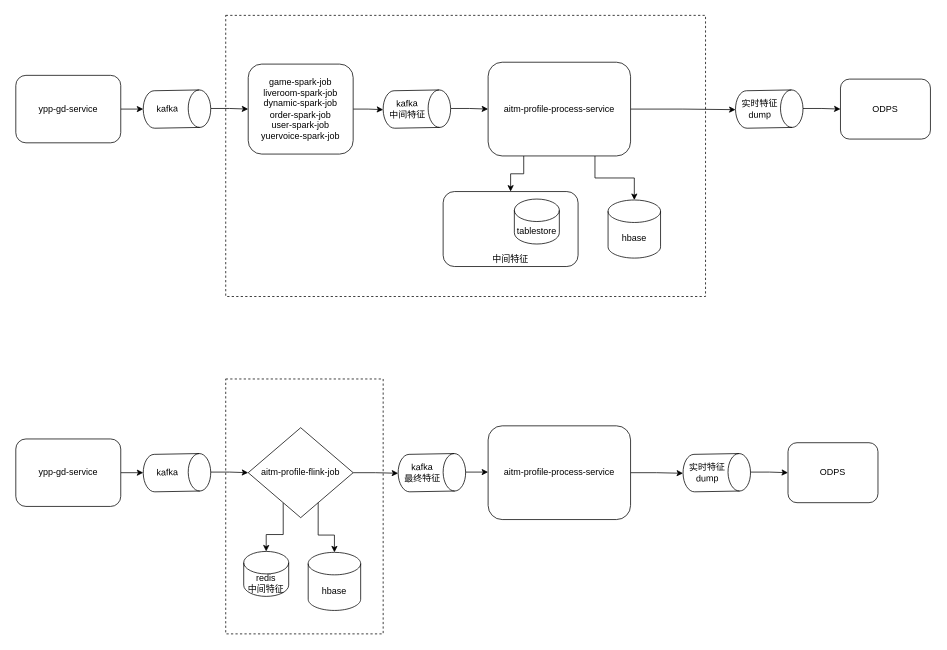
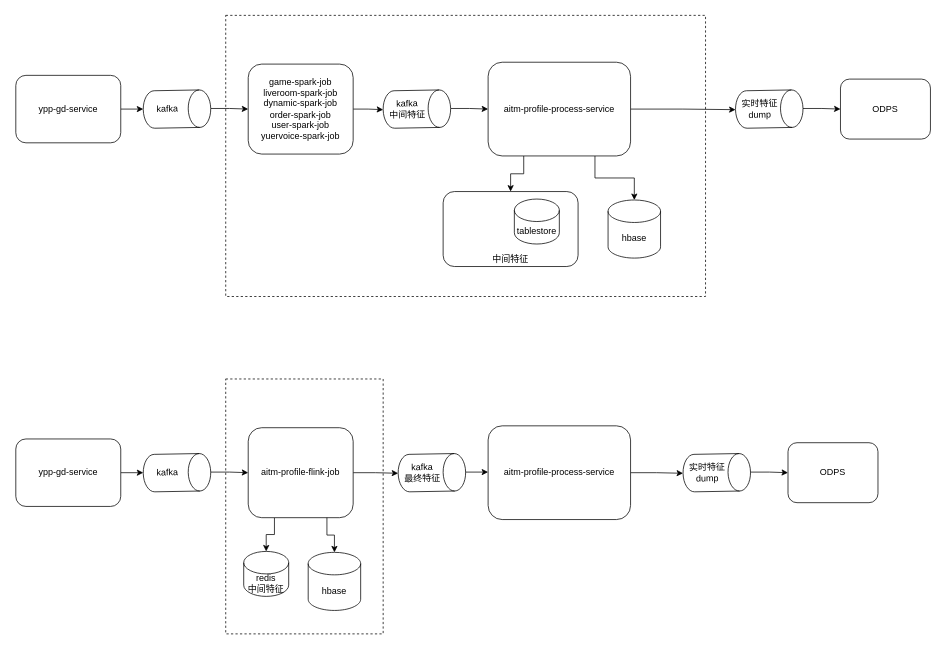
(300, 473) -> (300, 473)
